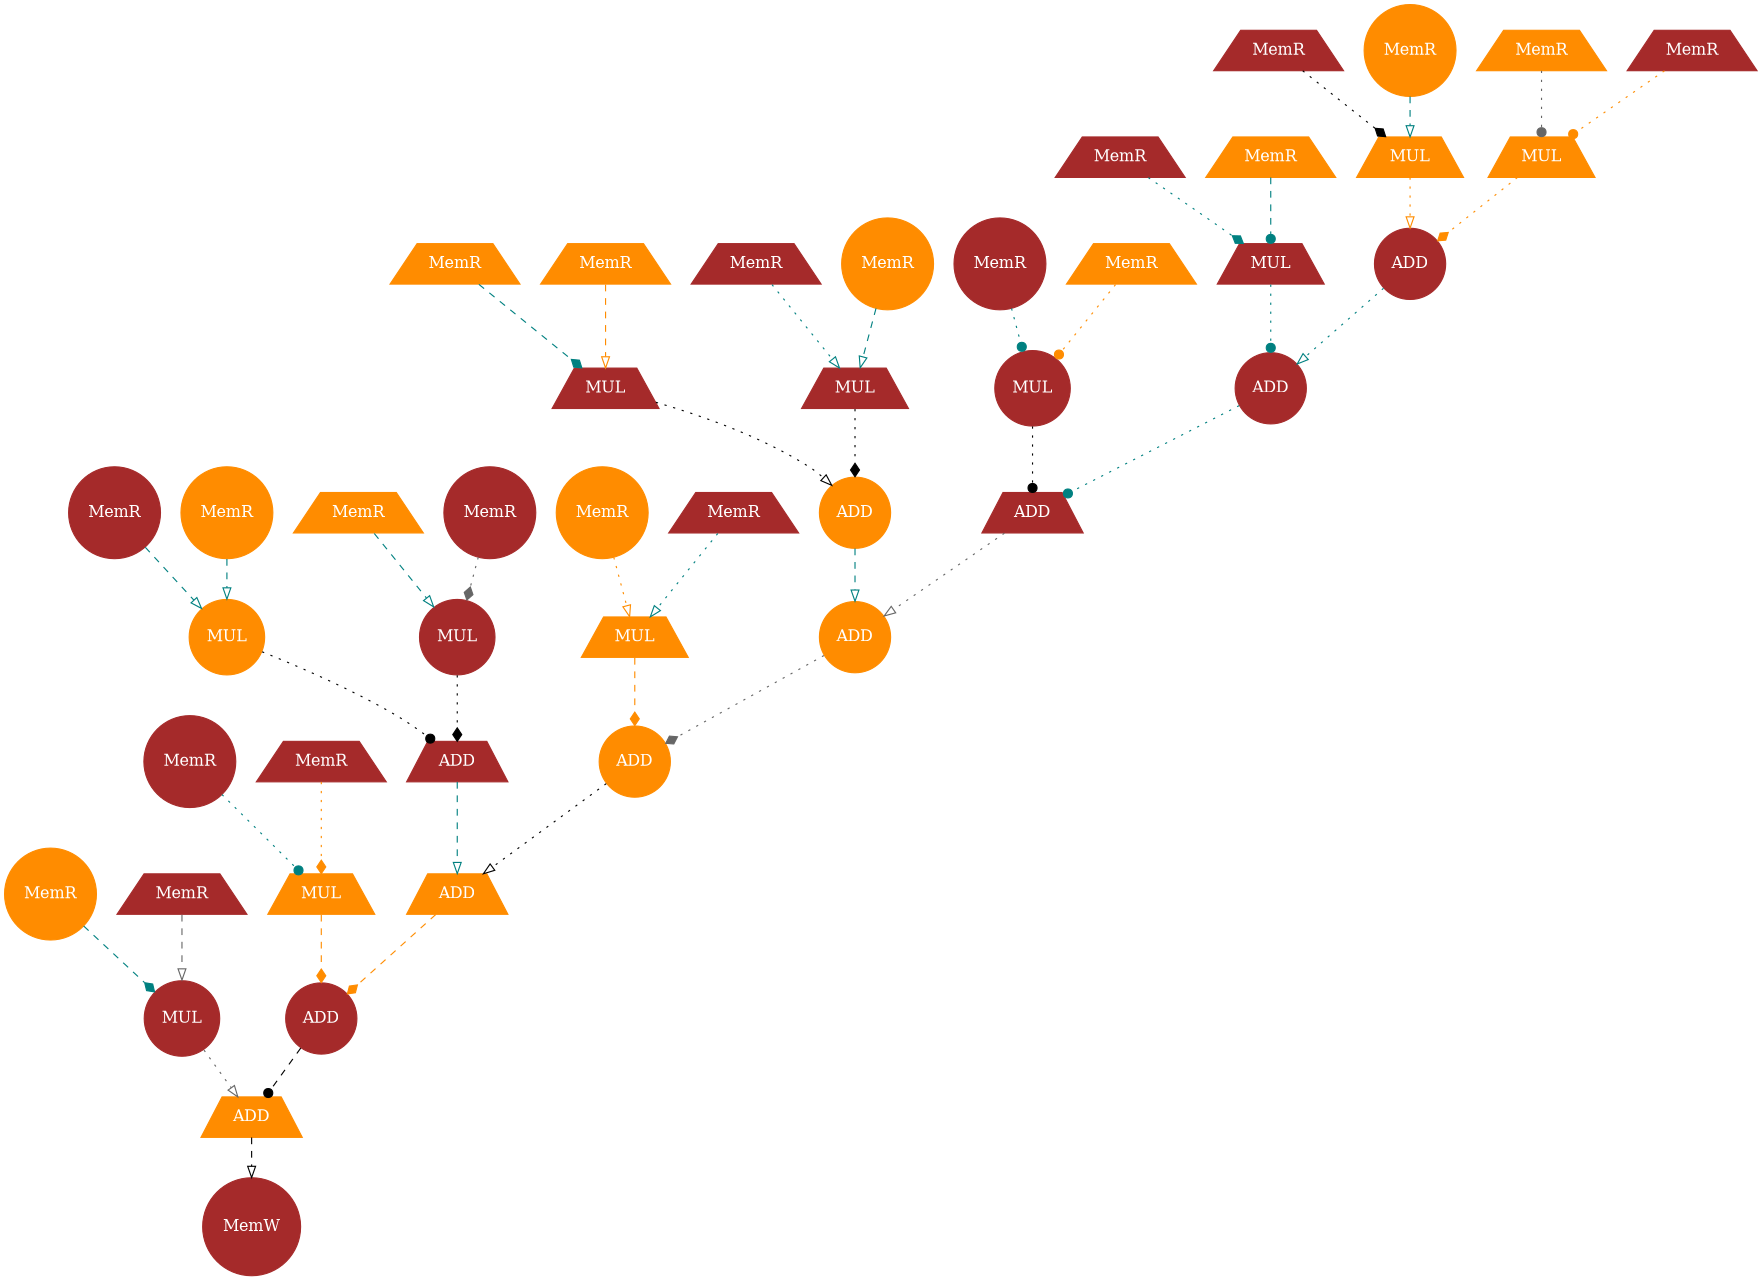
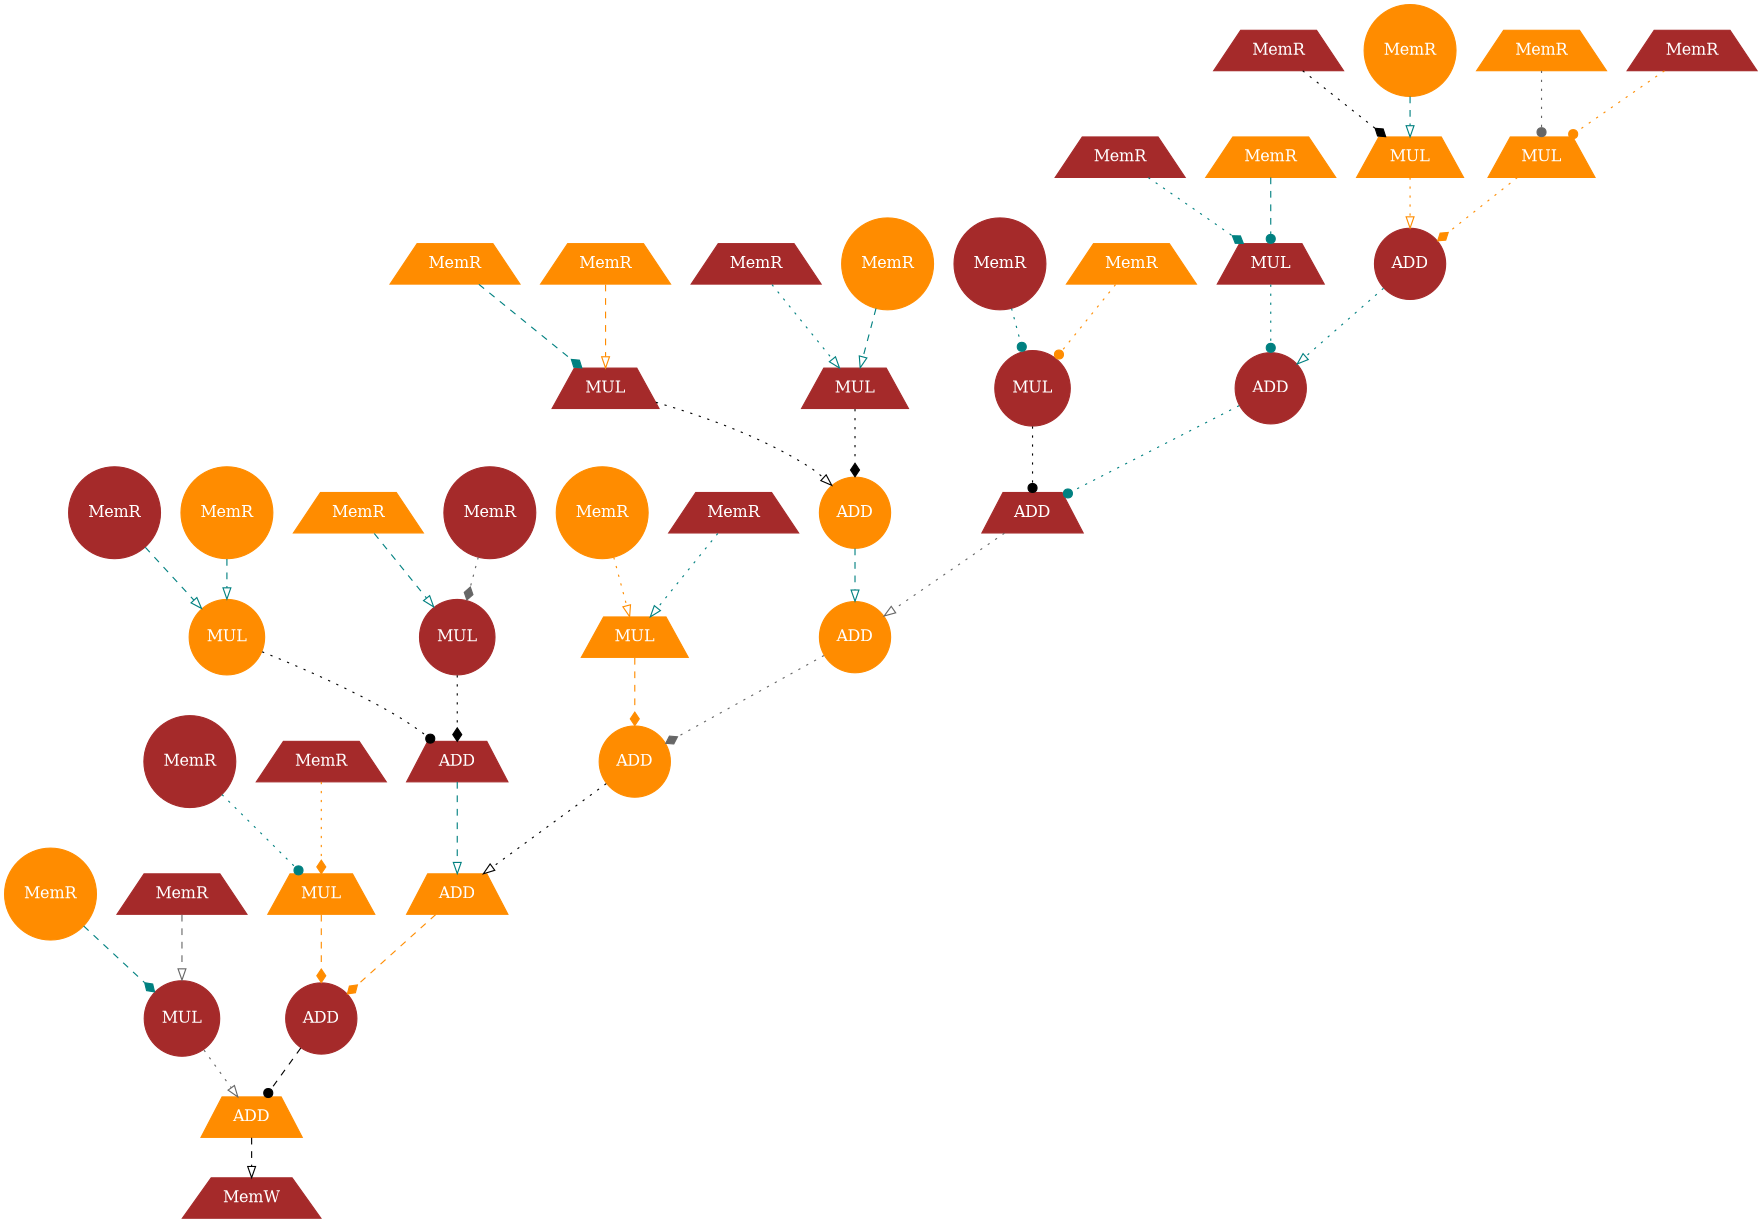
(252, 1227) -> (252, 1198)
